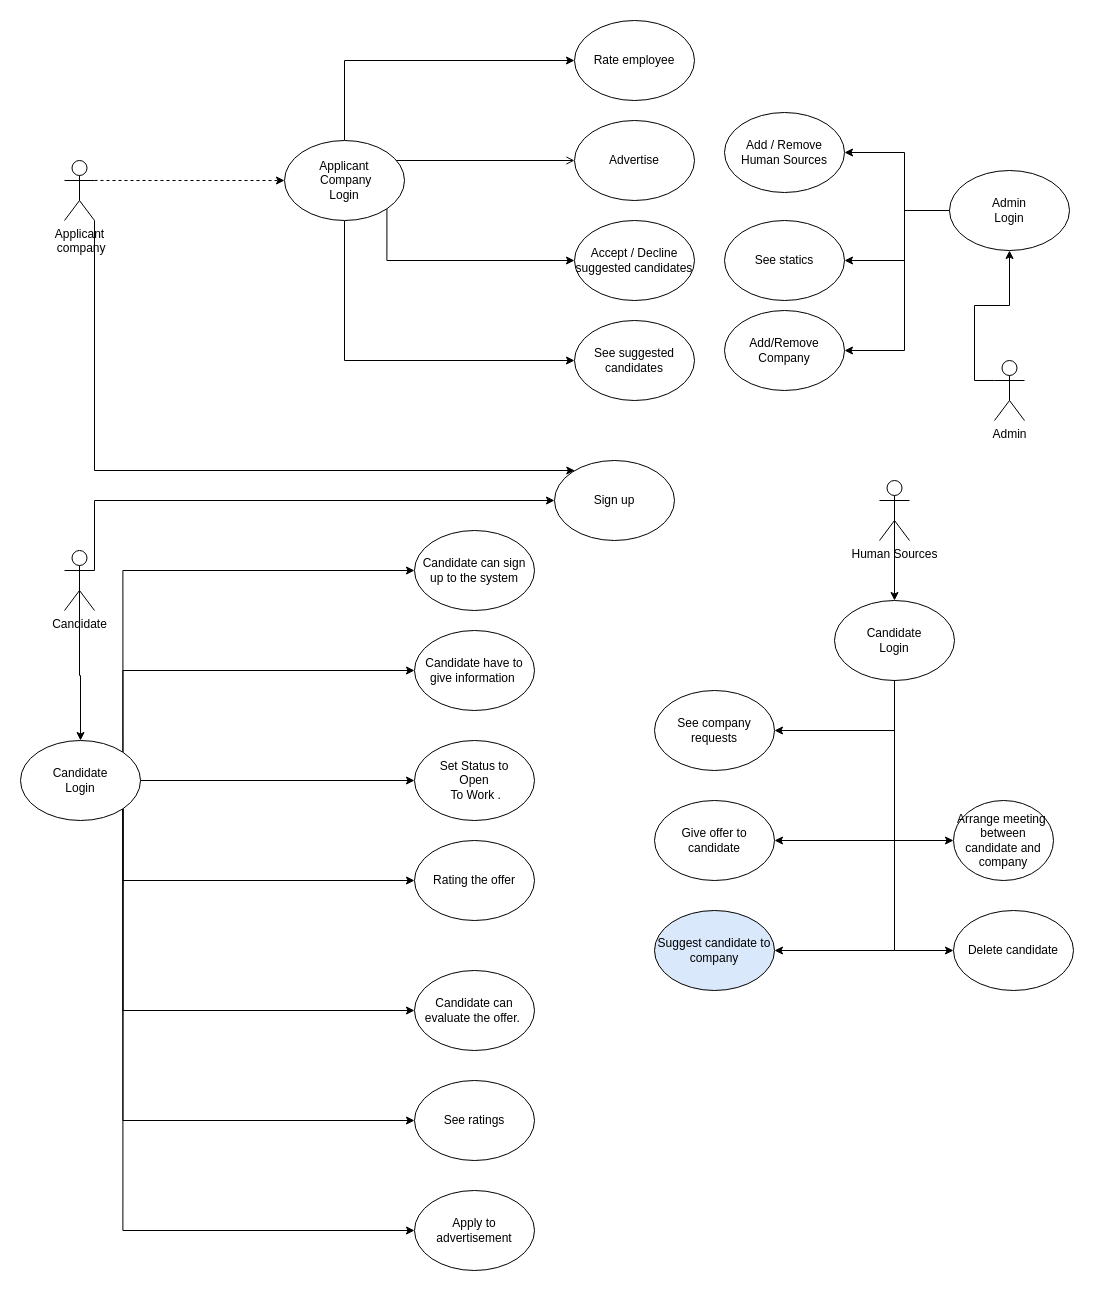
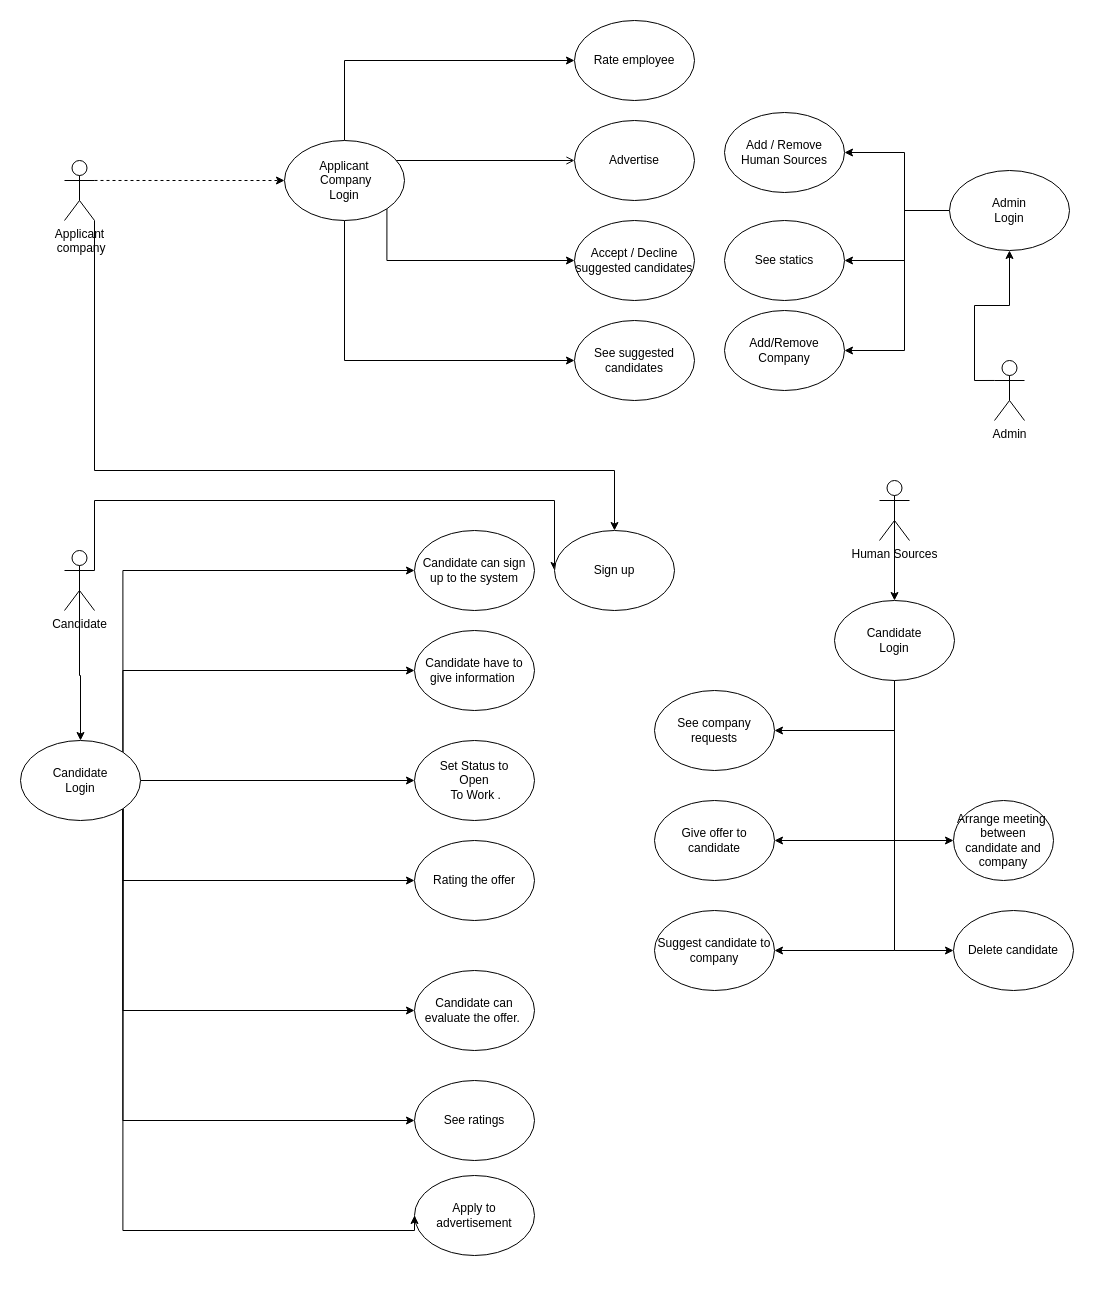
(615, 501) -> (615, 571)
(715, 951) -> (715, 951)
(475, 1231) -> (475, 1216)
